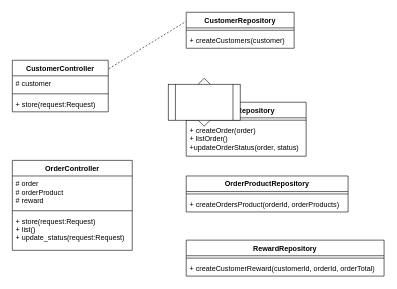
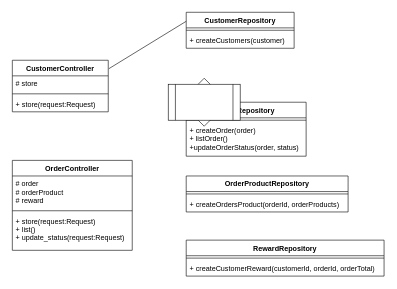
(148, 45) -> (148, 45)
(35, 84) -> (29, 84)
